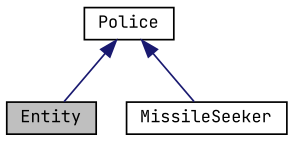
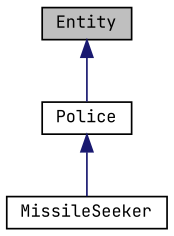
(85, 77) -> (87, 80)
